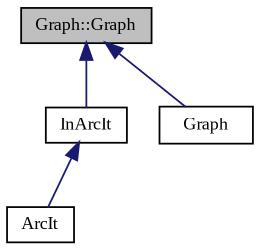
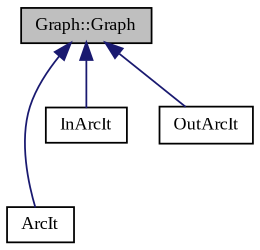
(206, 125) -> (206, 125)
(60, 183) -> (26, 128)
